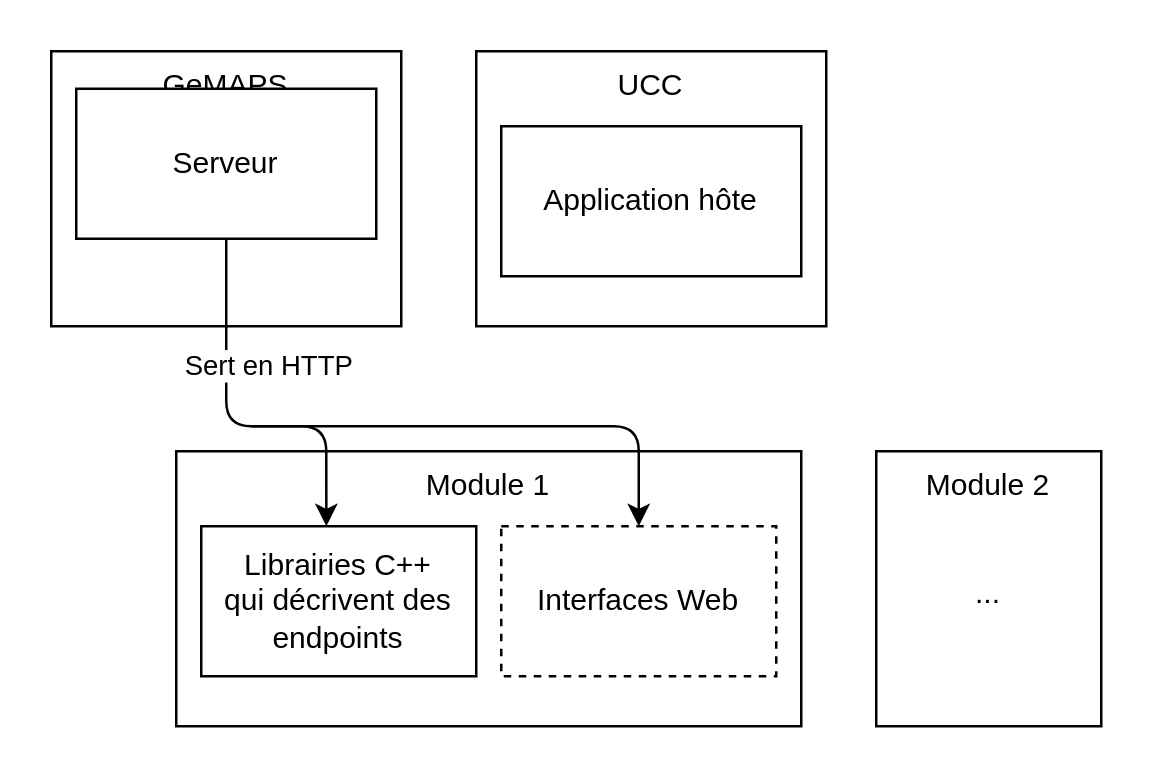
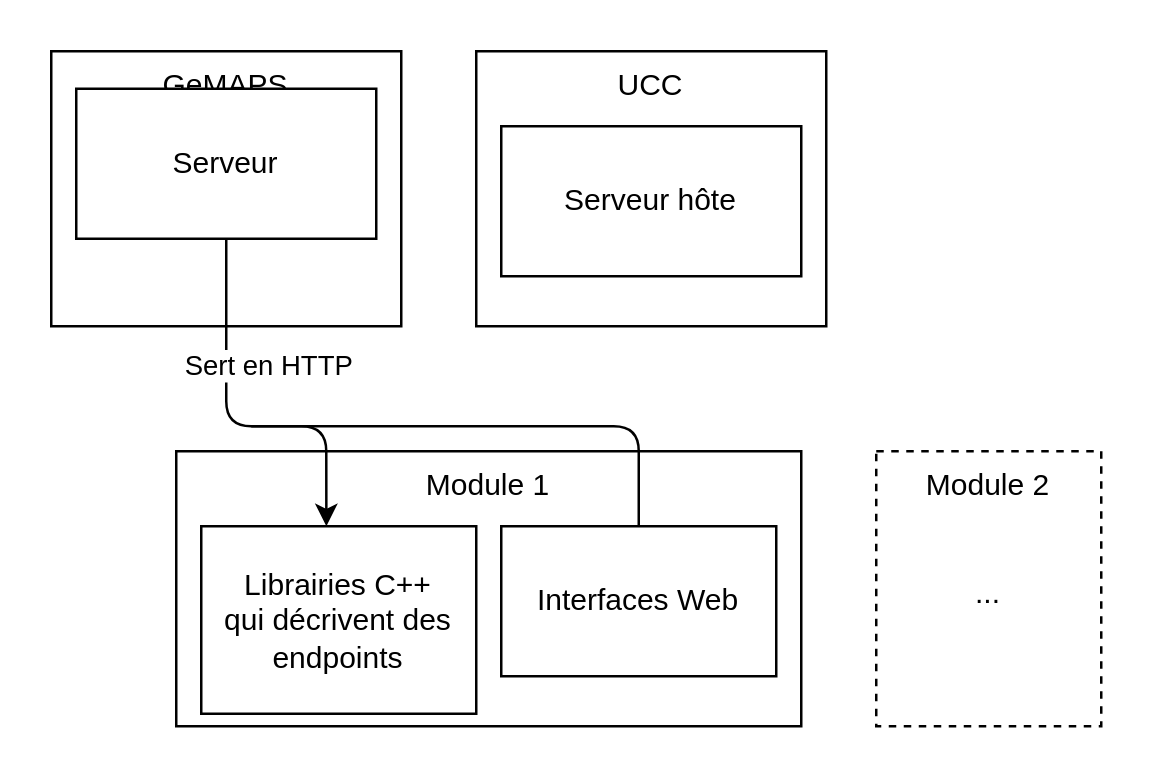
(651, 201) -> (651, 201)
(639, 508) -> (639, 515)
(989, 589) -> (989, 589)
(339, 601) -> (339, 620)
(639, 601) -> (639, 601)
